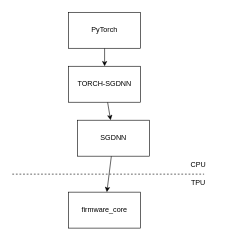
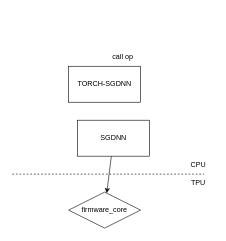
(105, 30) -> none
(105, 55) -> none
none -> (123, 57)
(109, 110) -> none
(105, 210) -> (105, 210)
